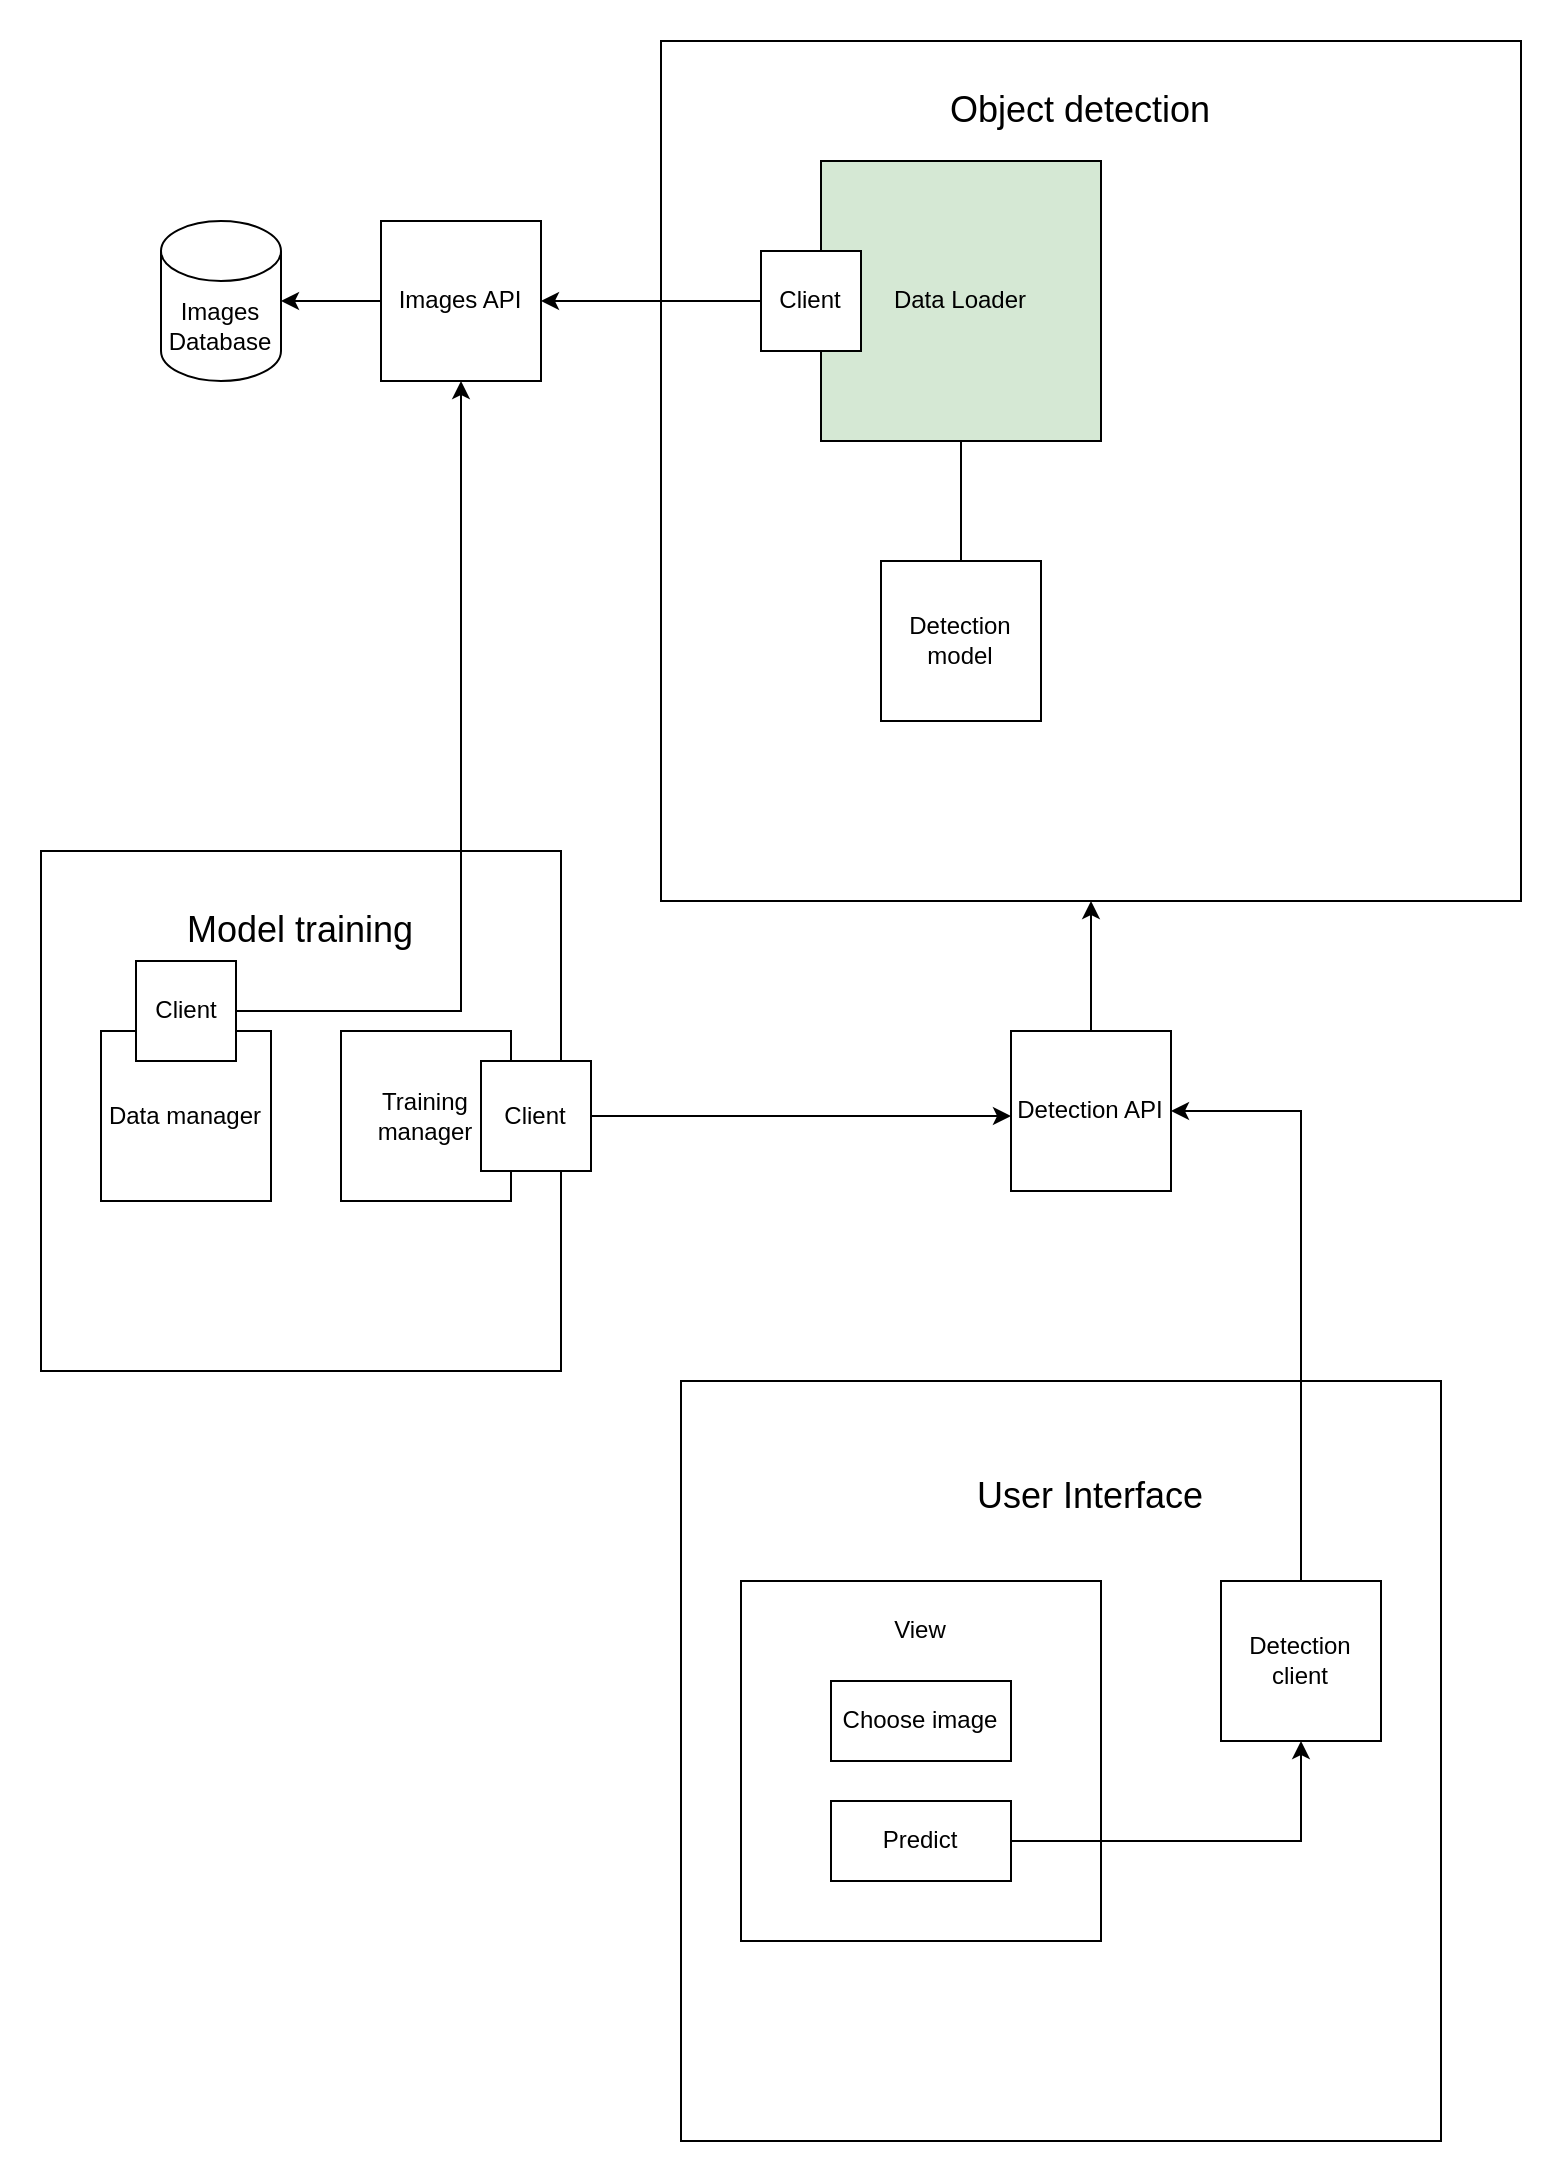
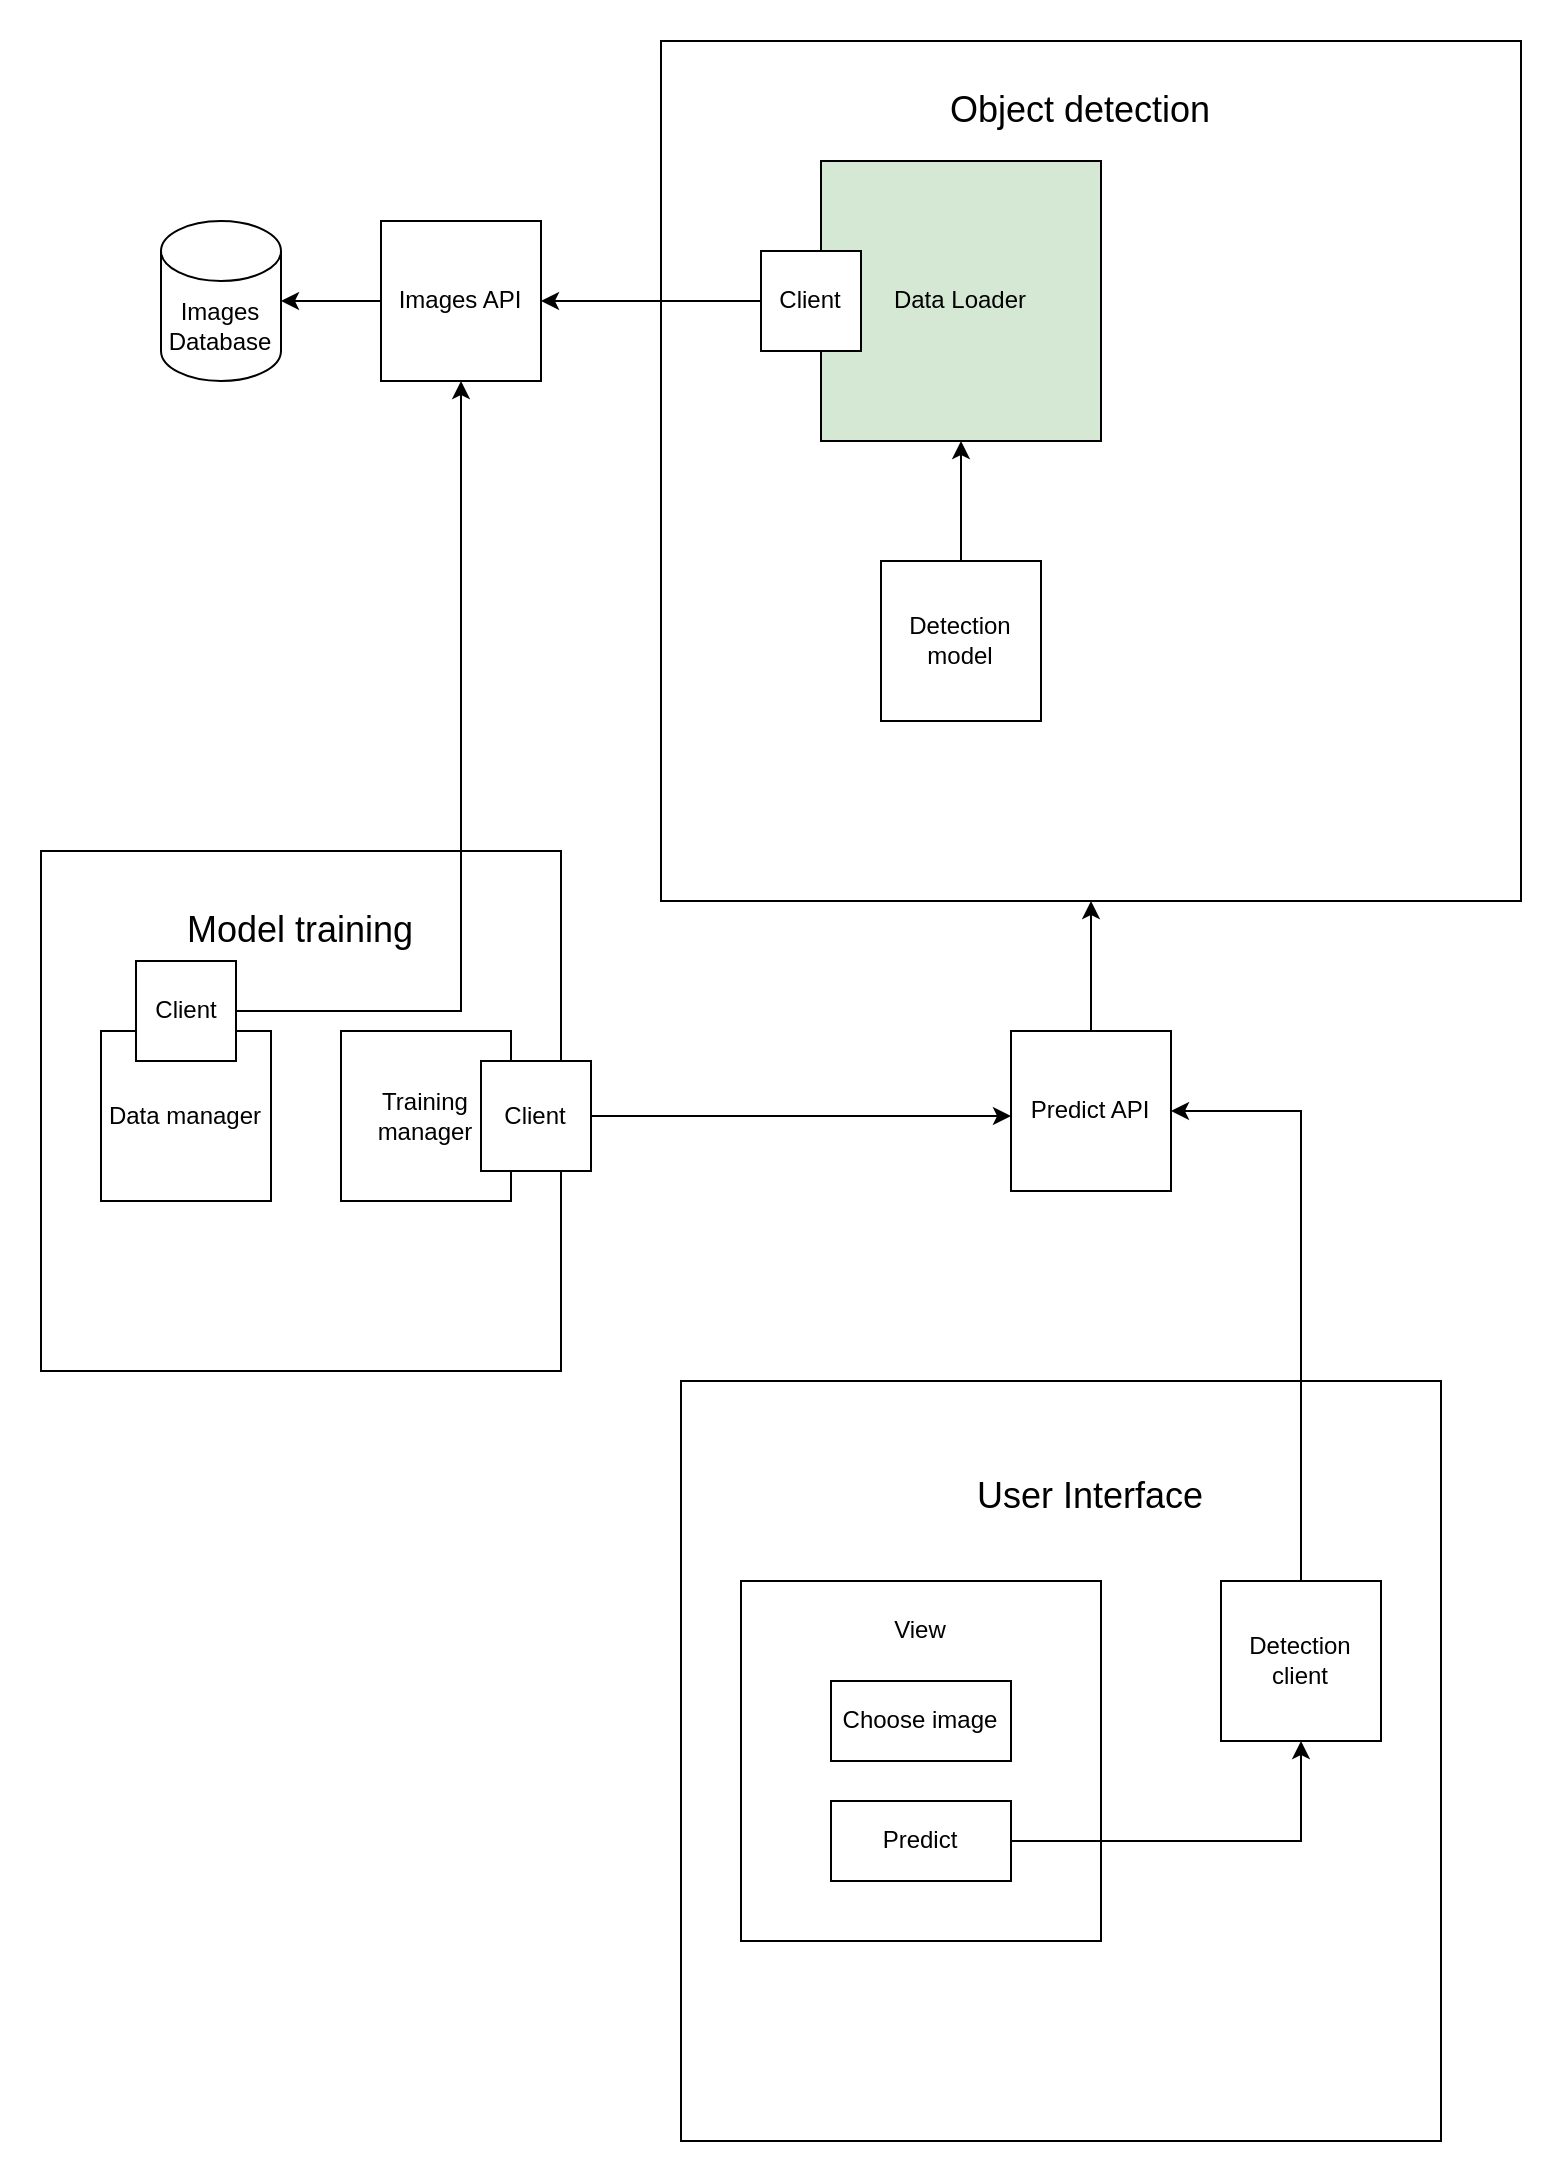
(961, 450) -> (961, 456)
(1091, 1111) -> (1091, 1111)
